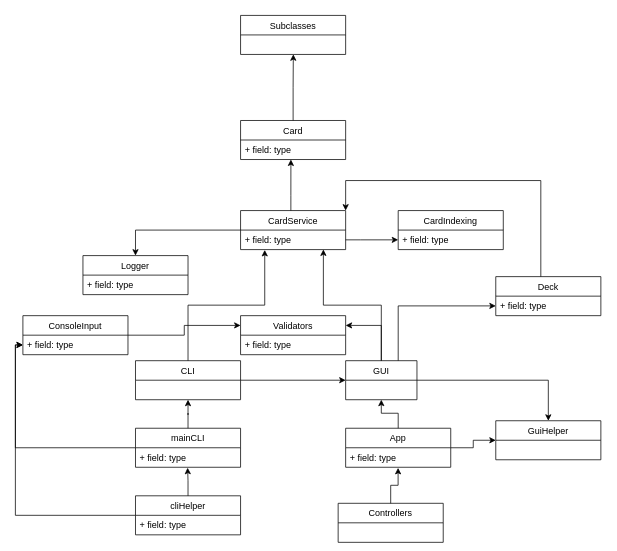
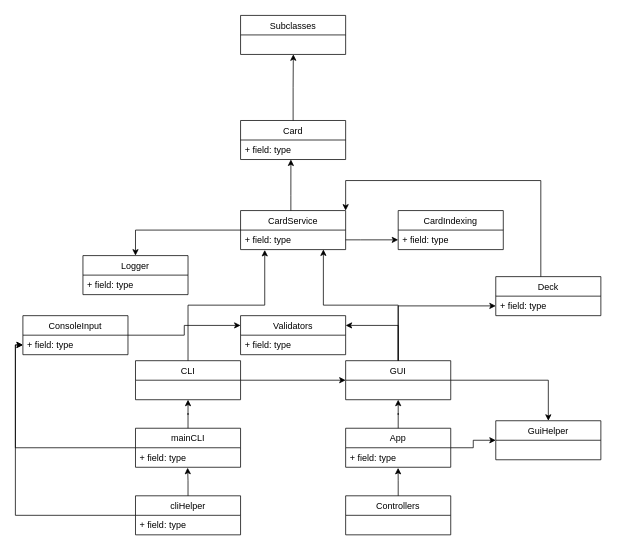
(381, 380) -> (398, 380)
(390, 522) -> (398, 515)
